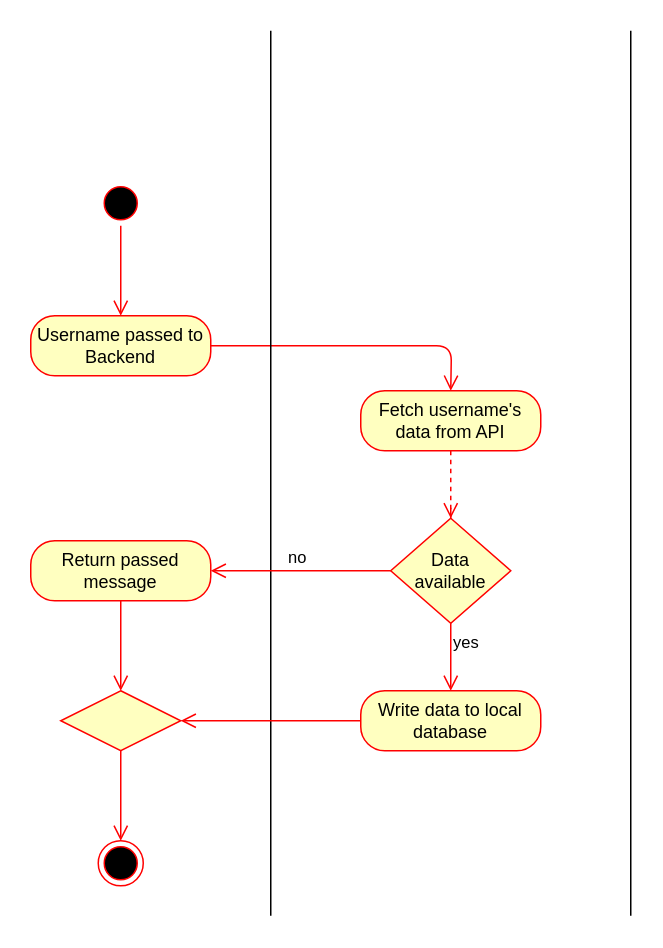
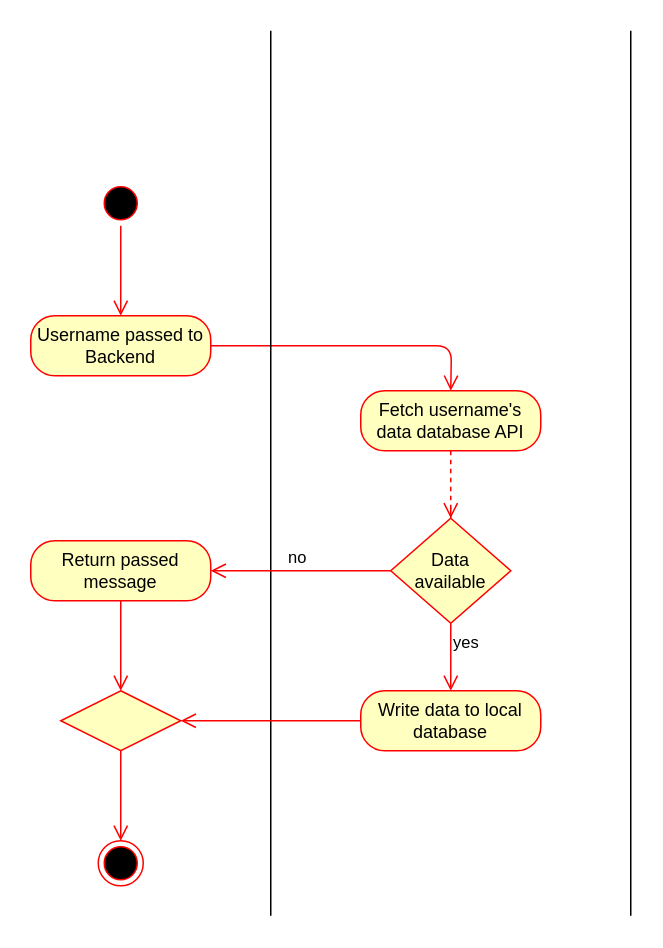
(451, 421) -> (451, 421)
